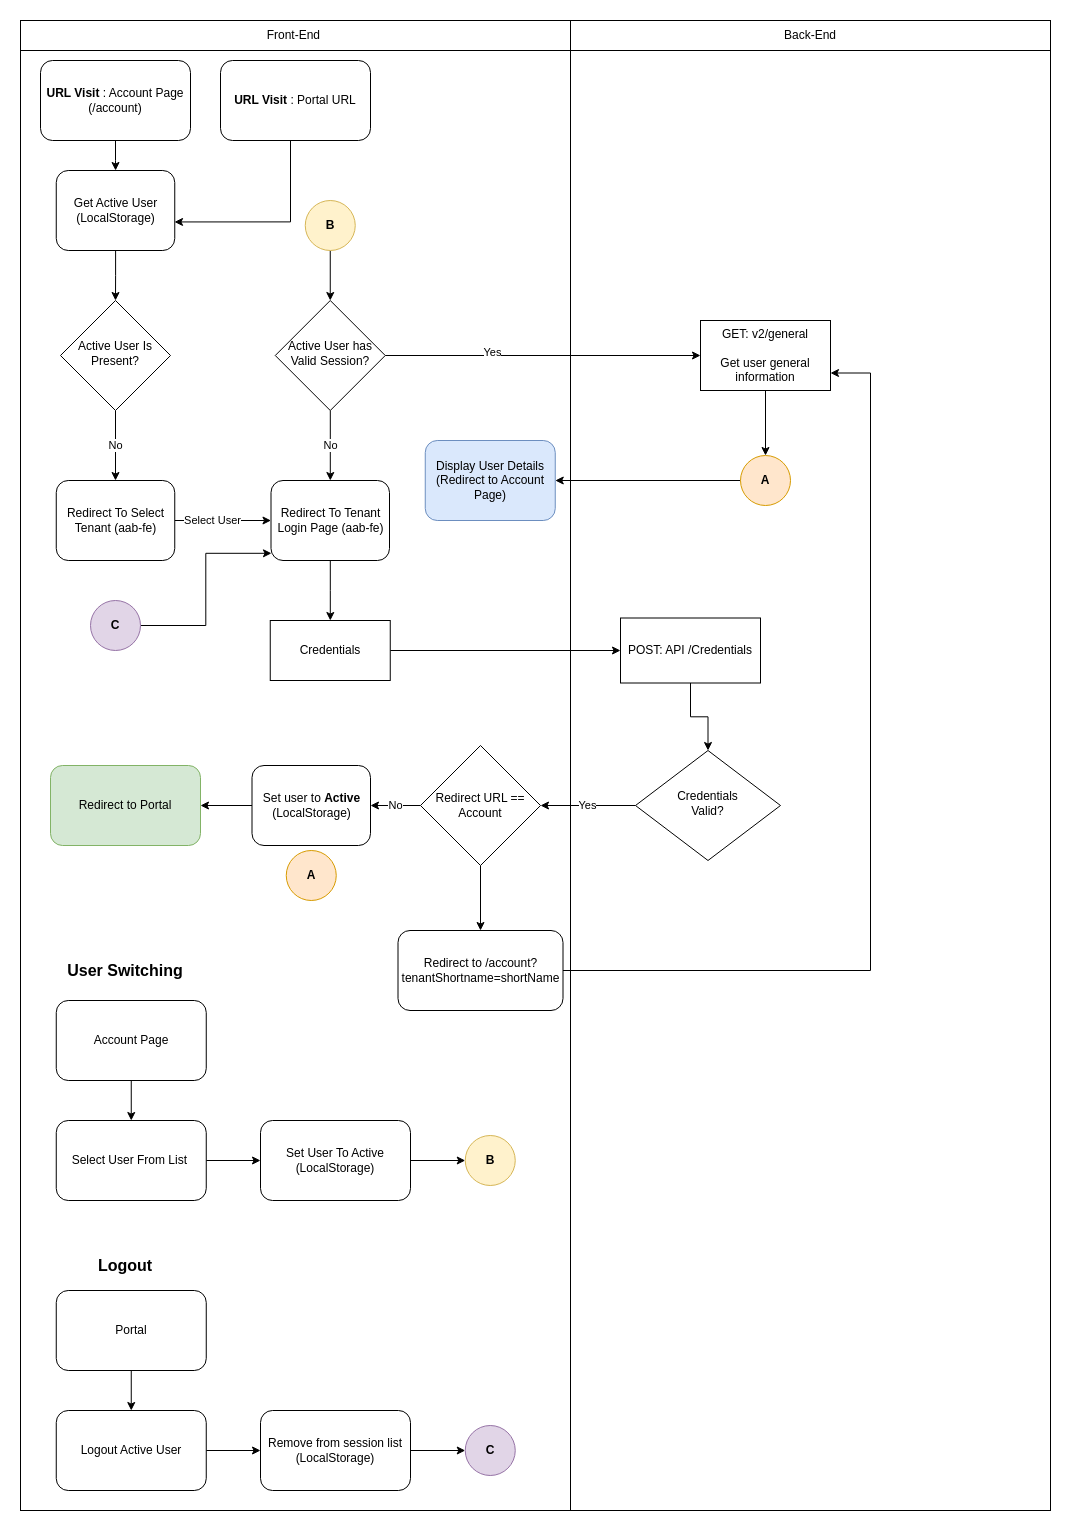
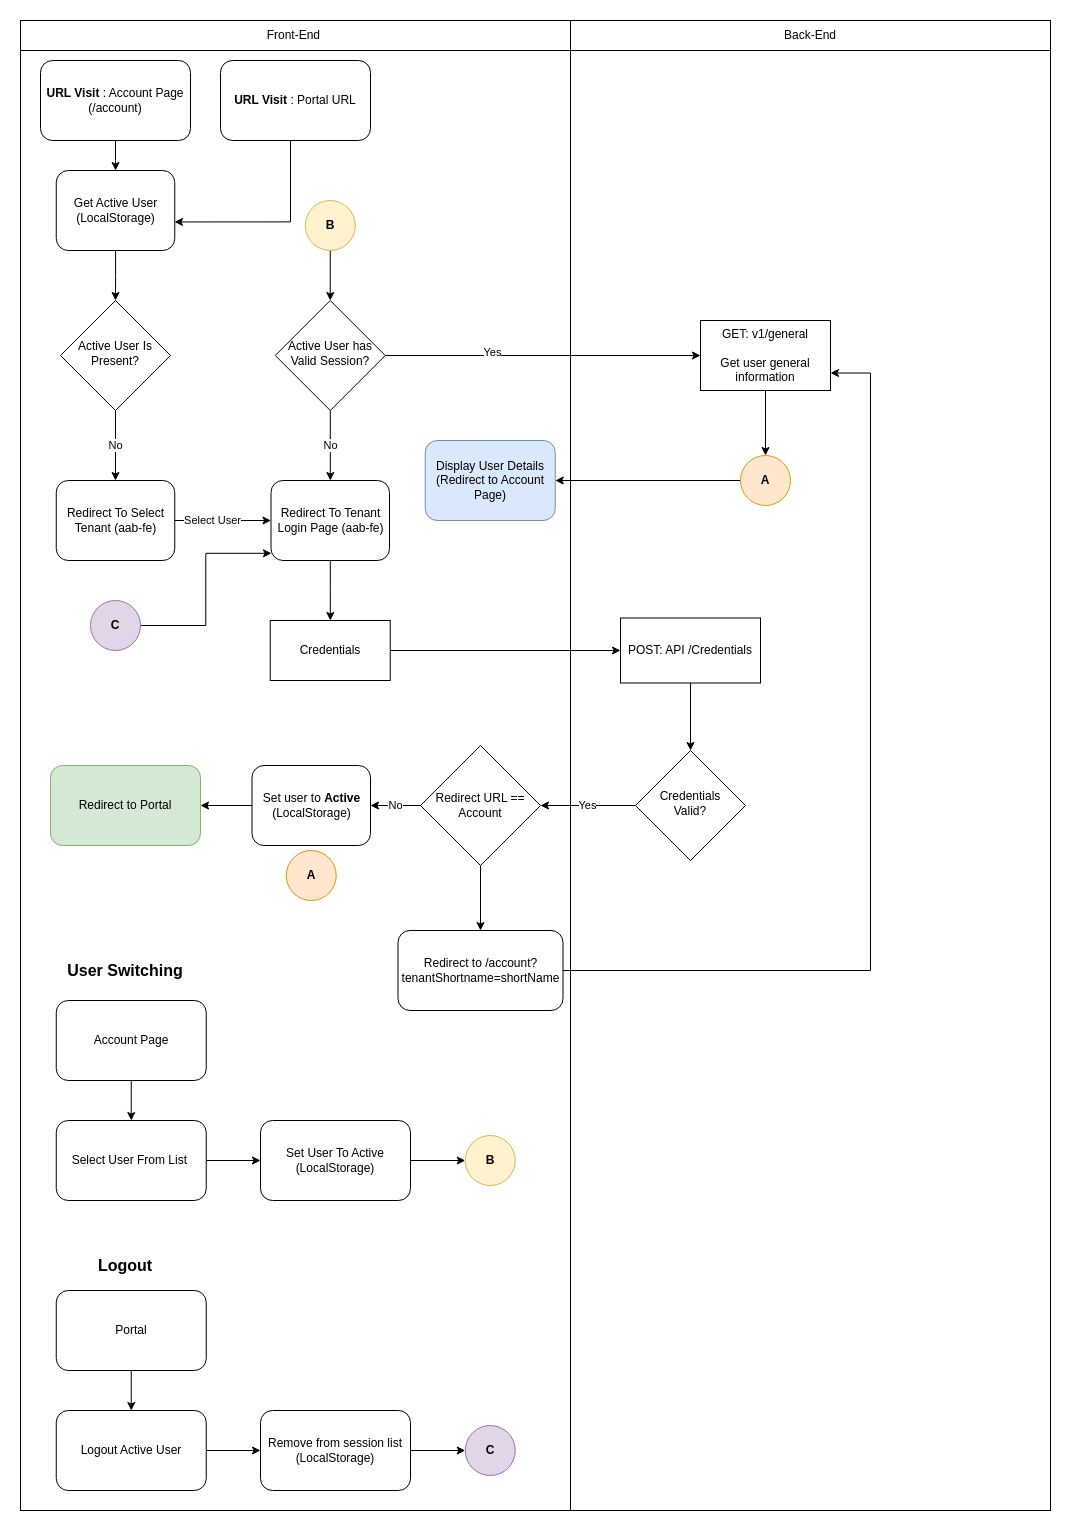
(766, 356) -> (766, 356)
(708, 806) -> (691, 806)
